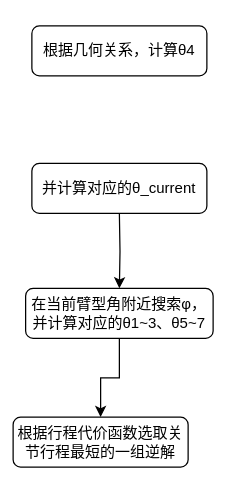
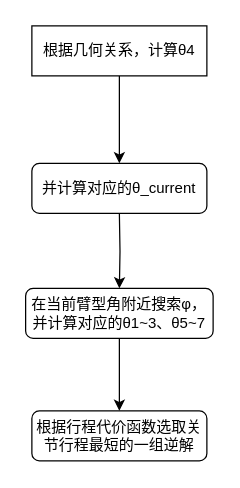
(119, 51) -> (119, 51)
none -> (119, 115)
(101, 442) -> (119, 436)
